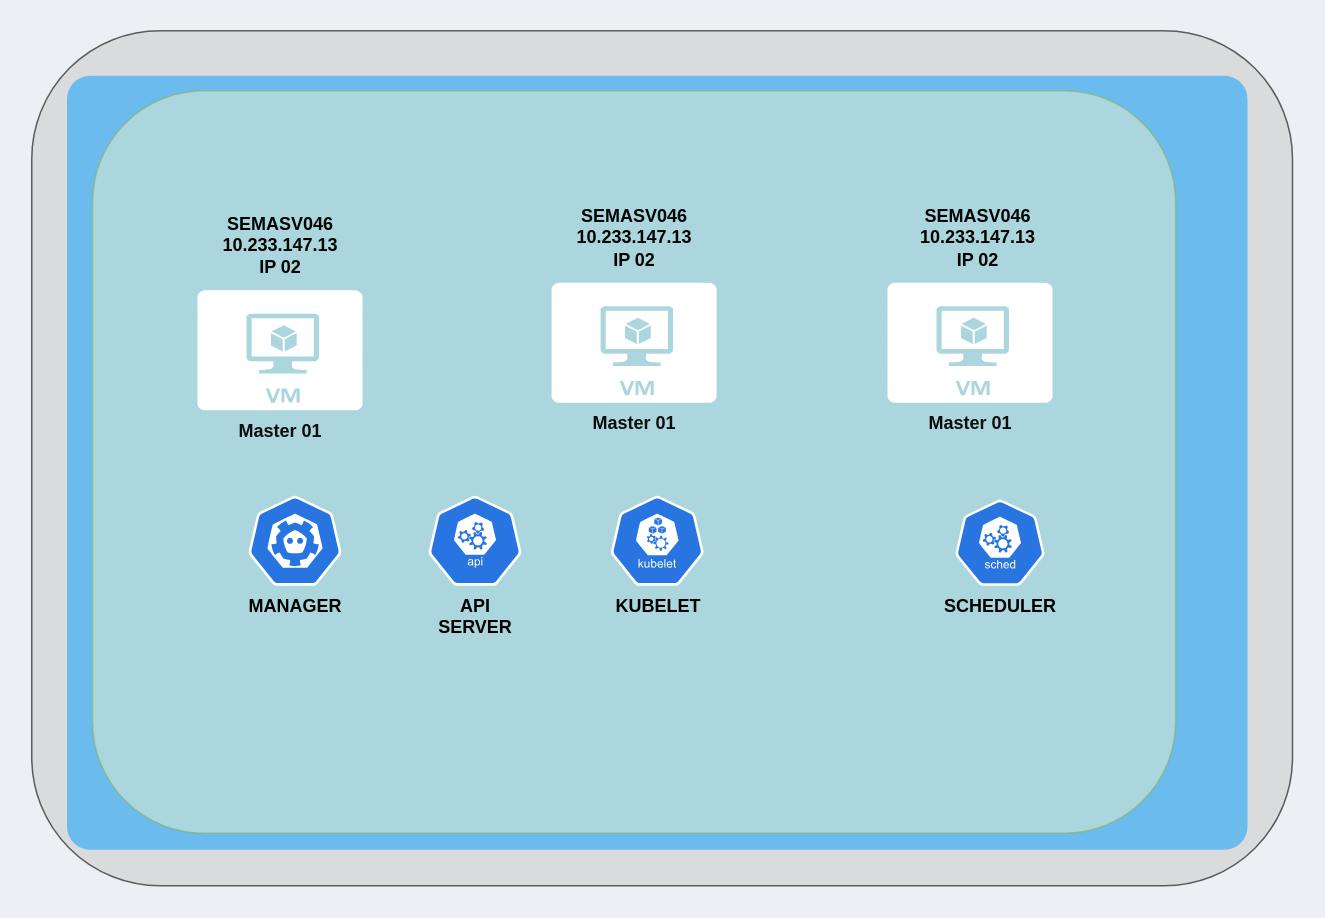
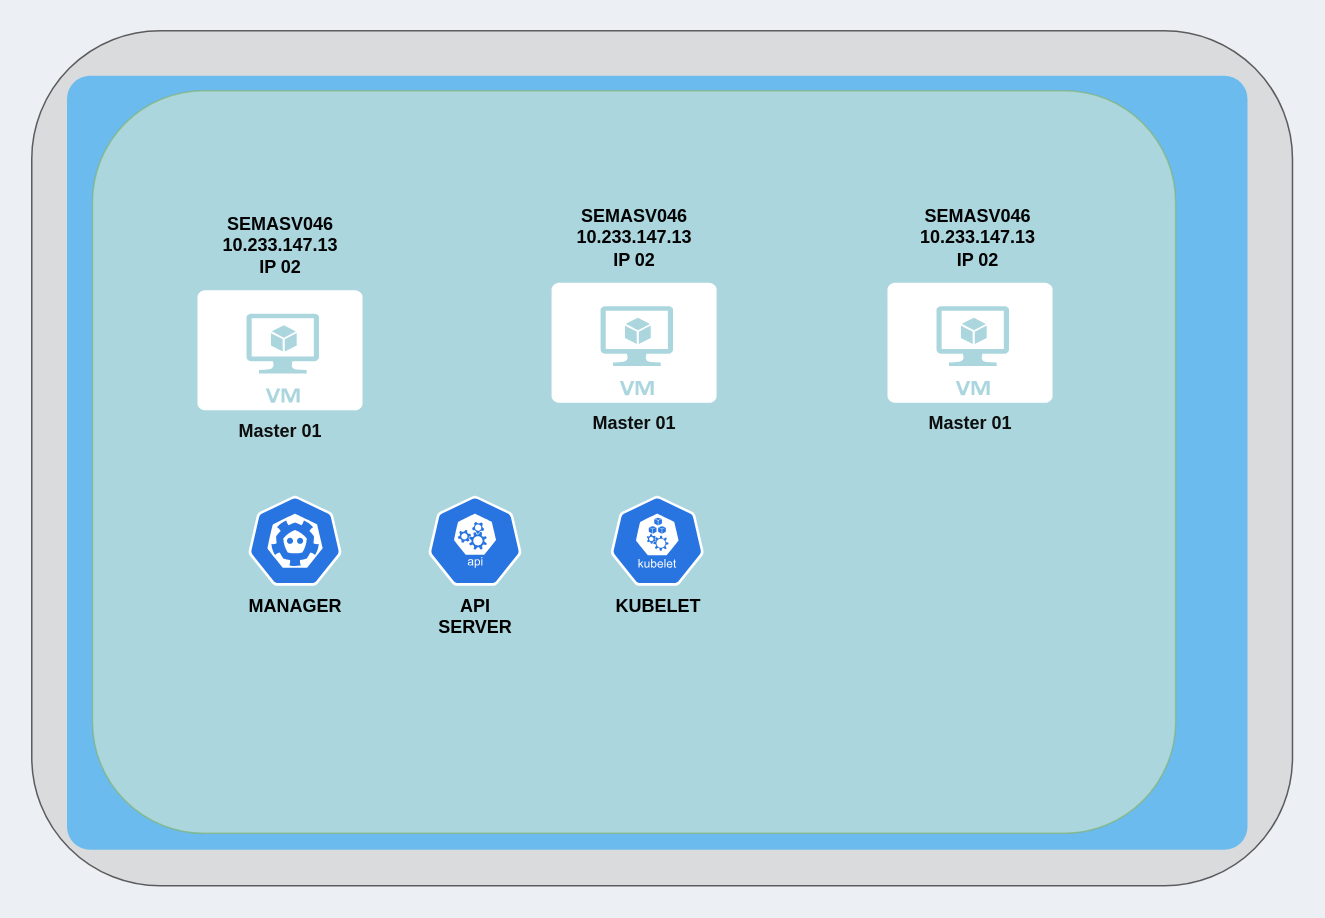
(1000, 543) -> none
